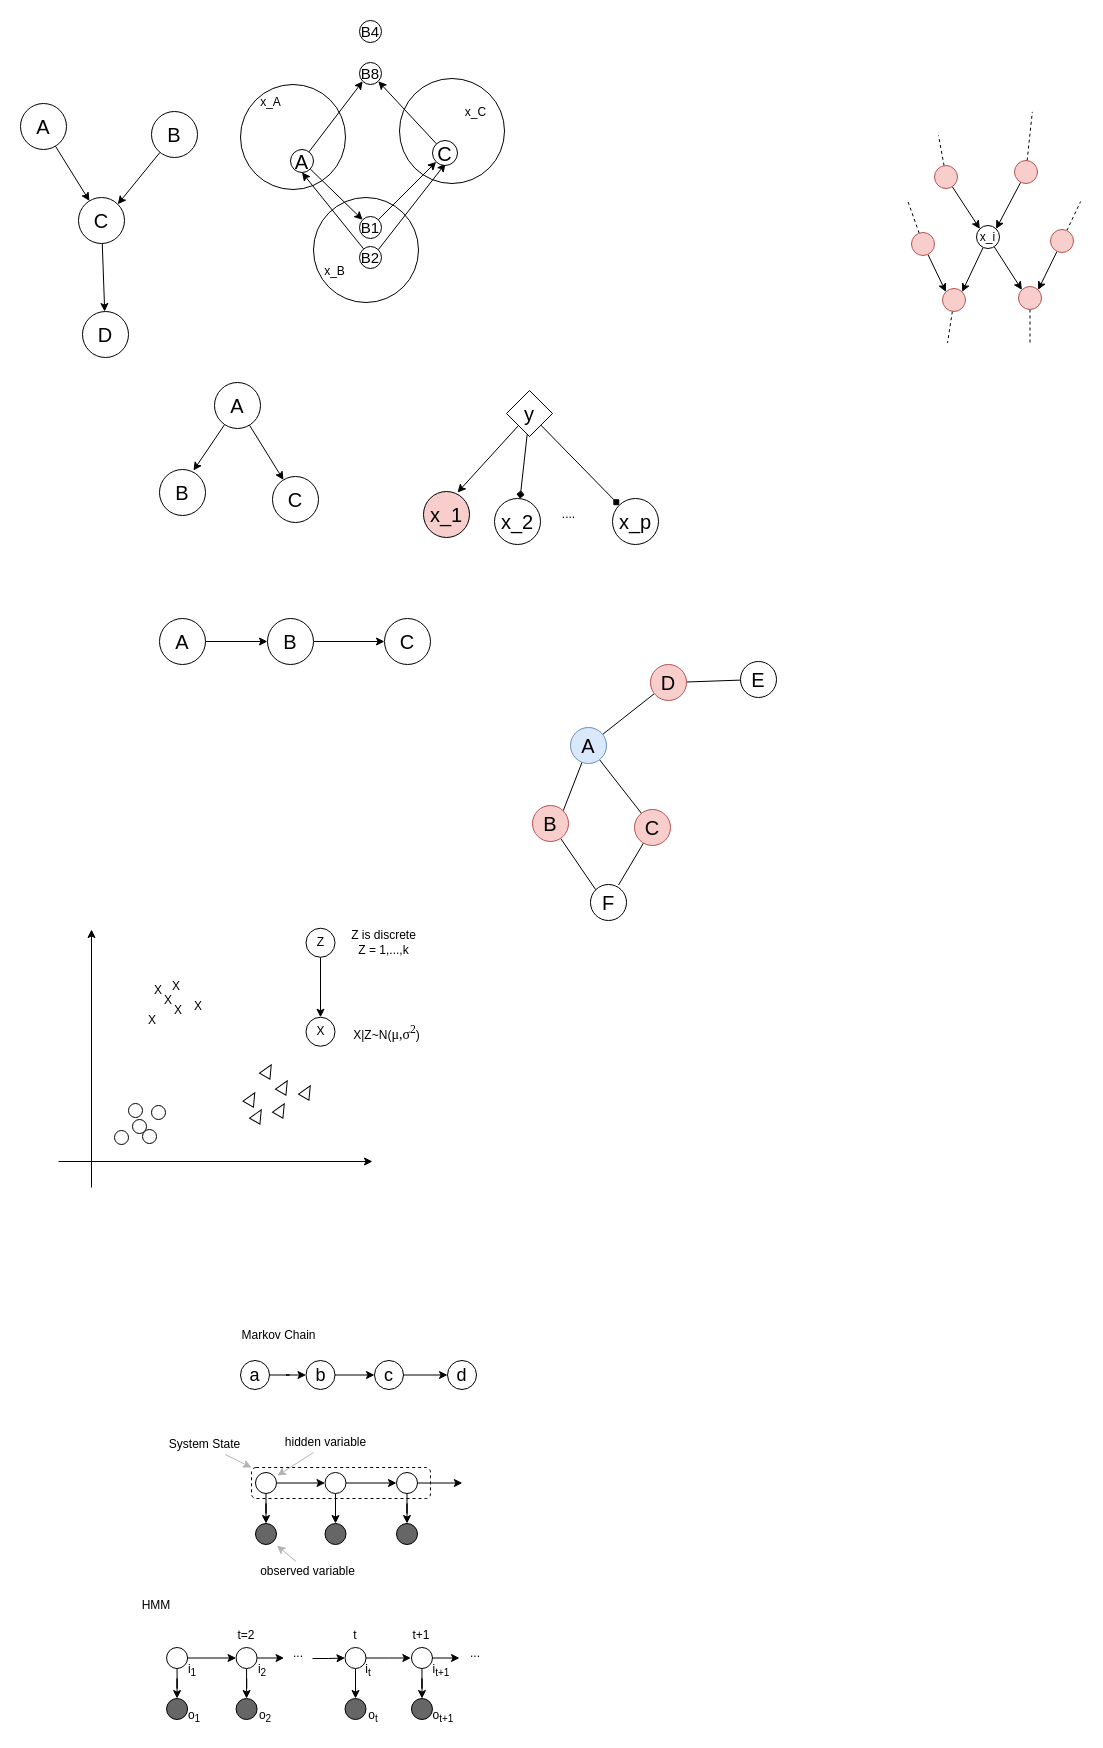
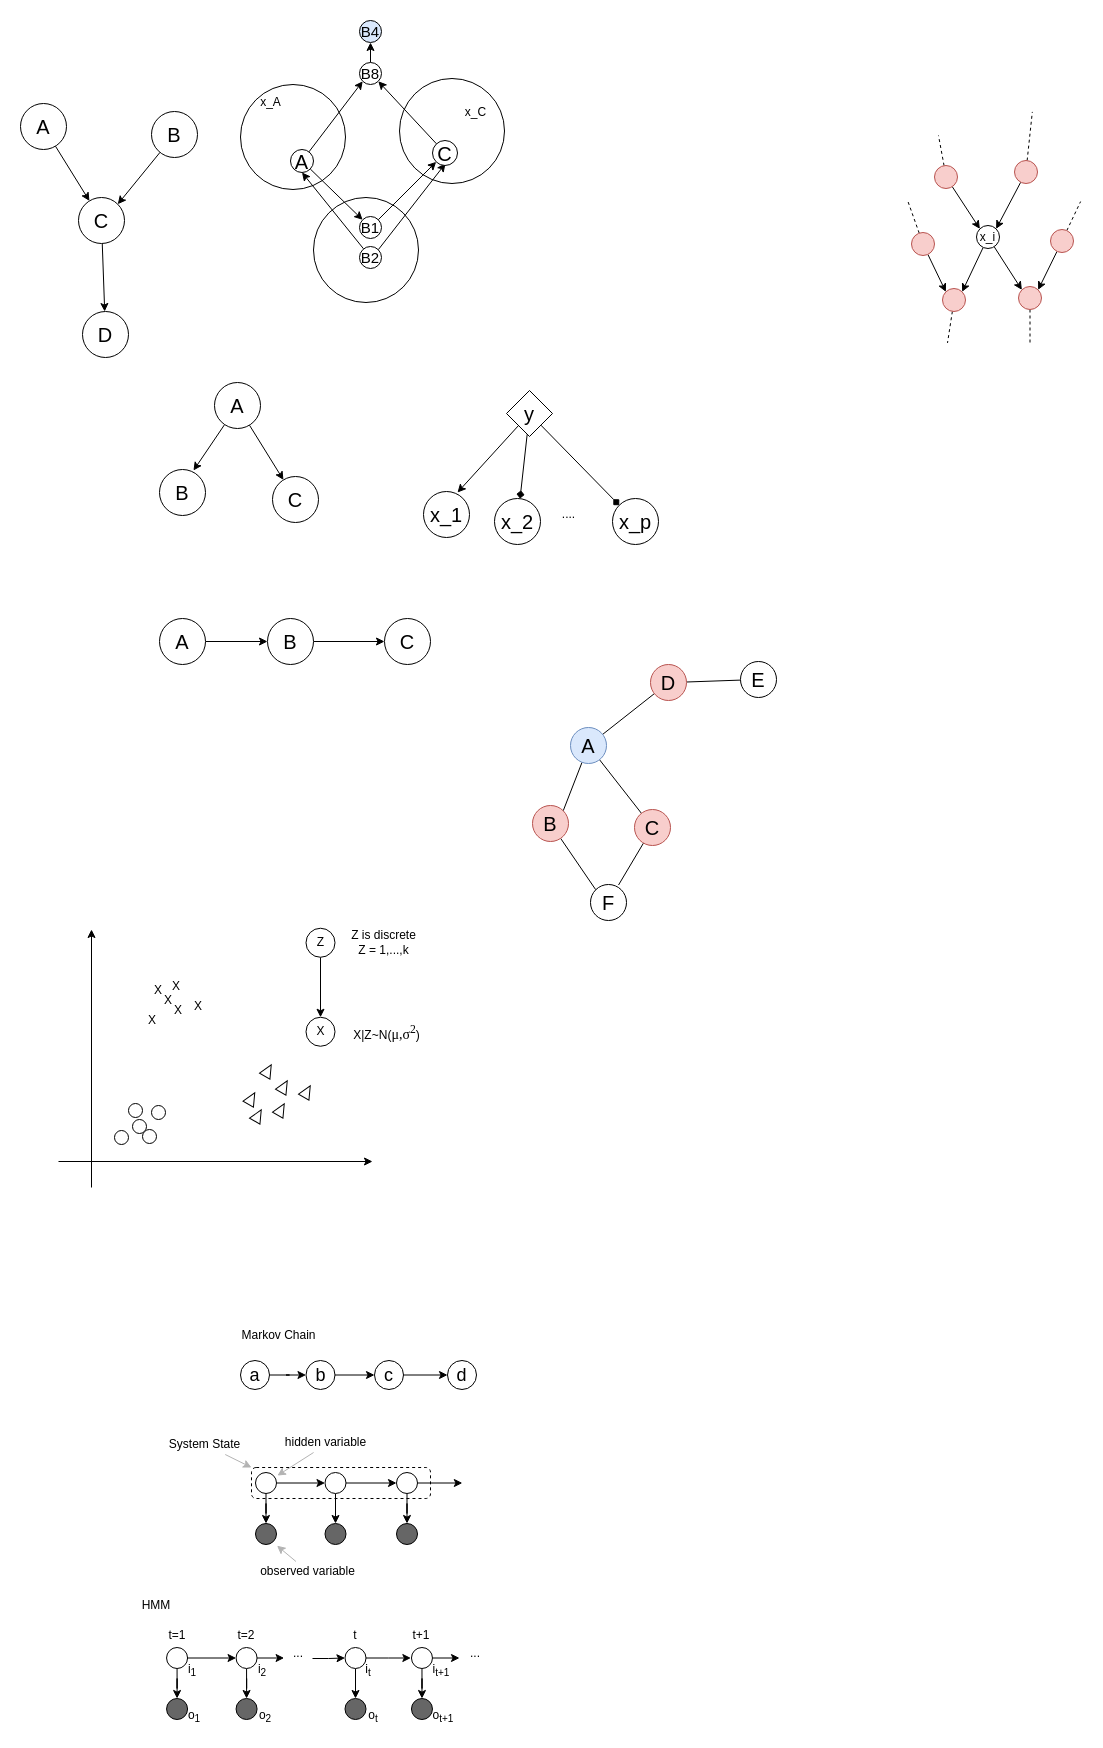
(371, 32) -> (371, 32)
none -> (371, 56)
(334, 272) -> none
(447, 515) -> (447, 515)
none -> (178, 1636)
